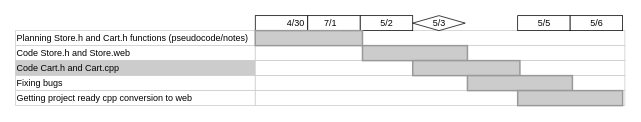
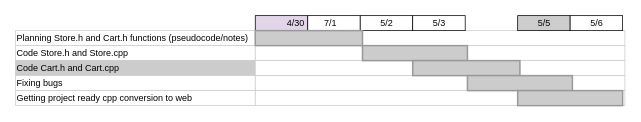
(282, 23) -> (282, 23)
(439, 23) -> (439, 23)
(544, 23) -> (544, 23)
(77, 53) -> (77, 53)
